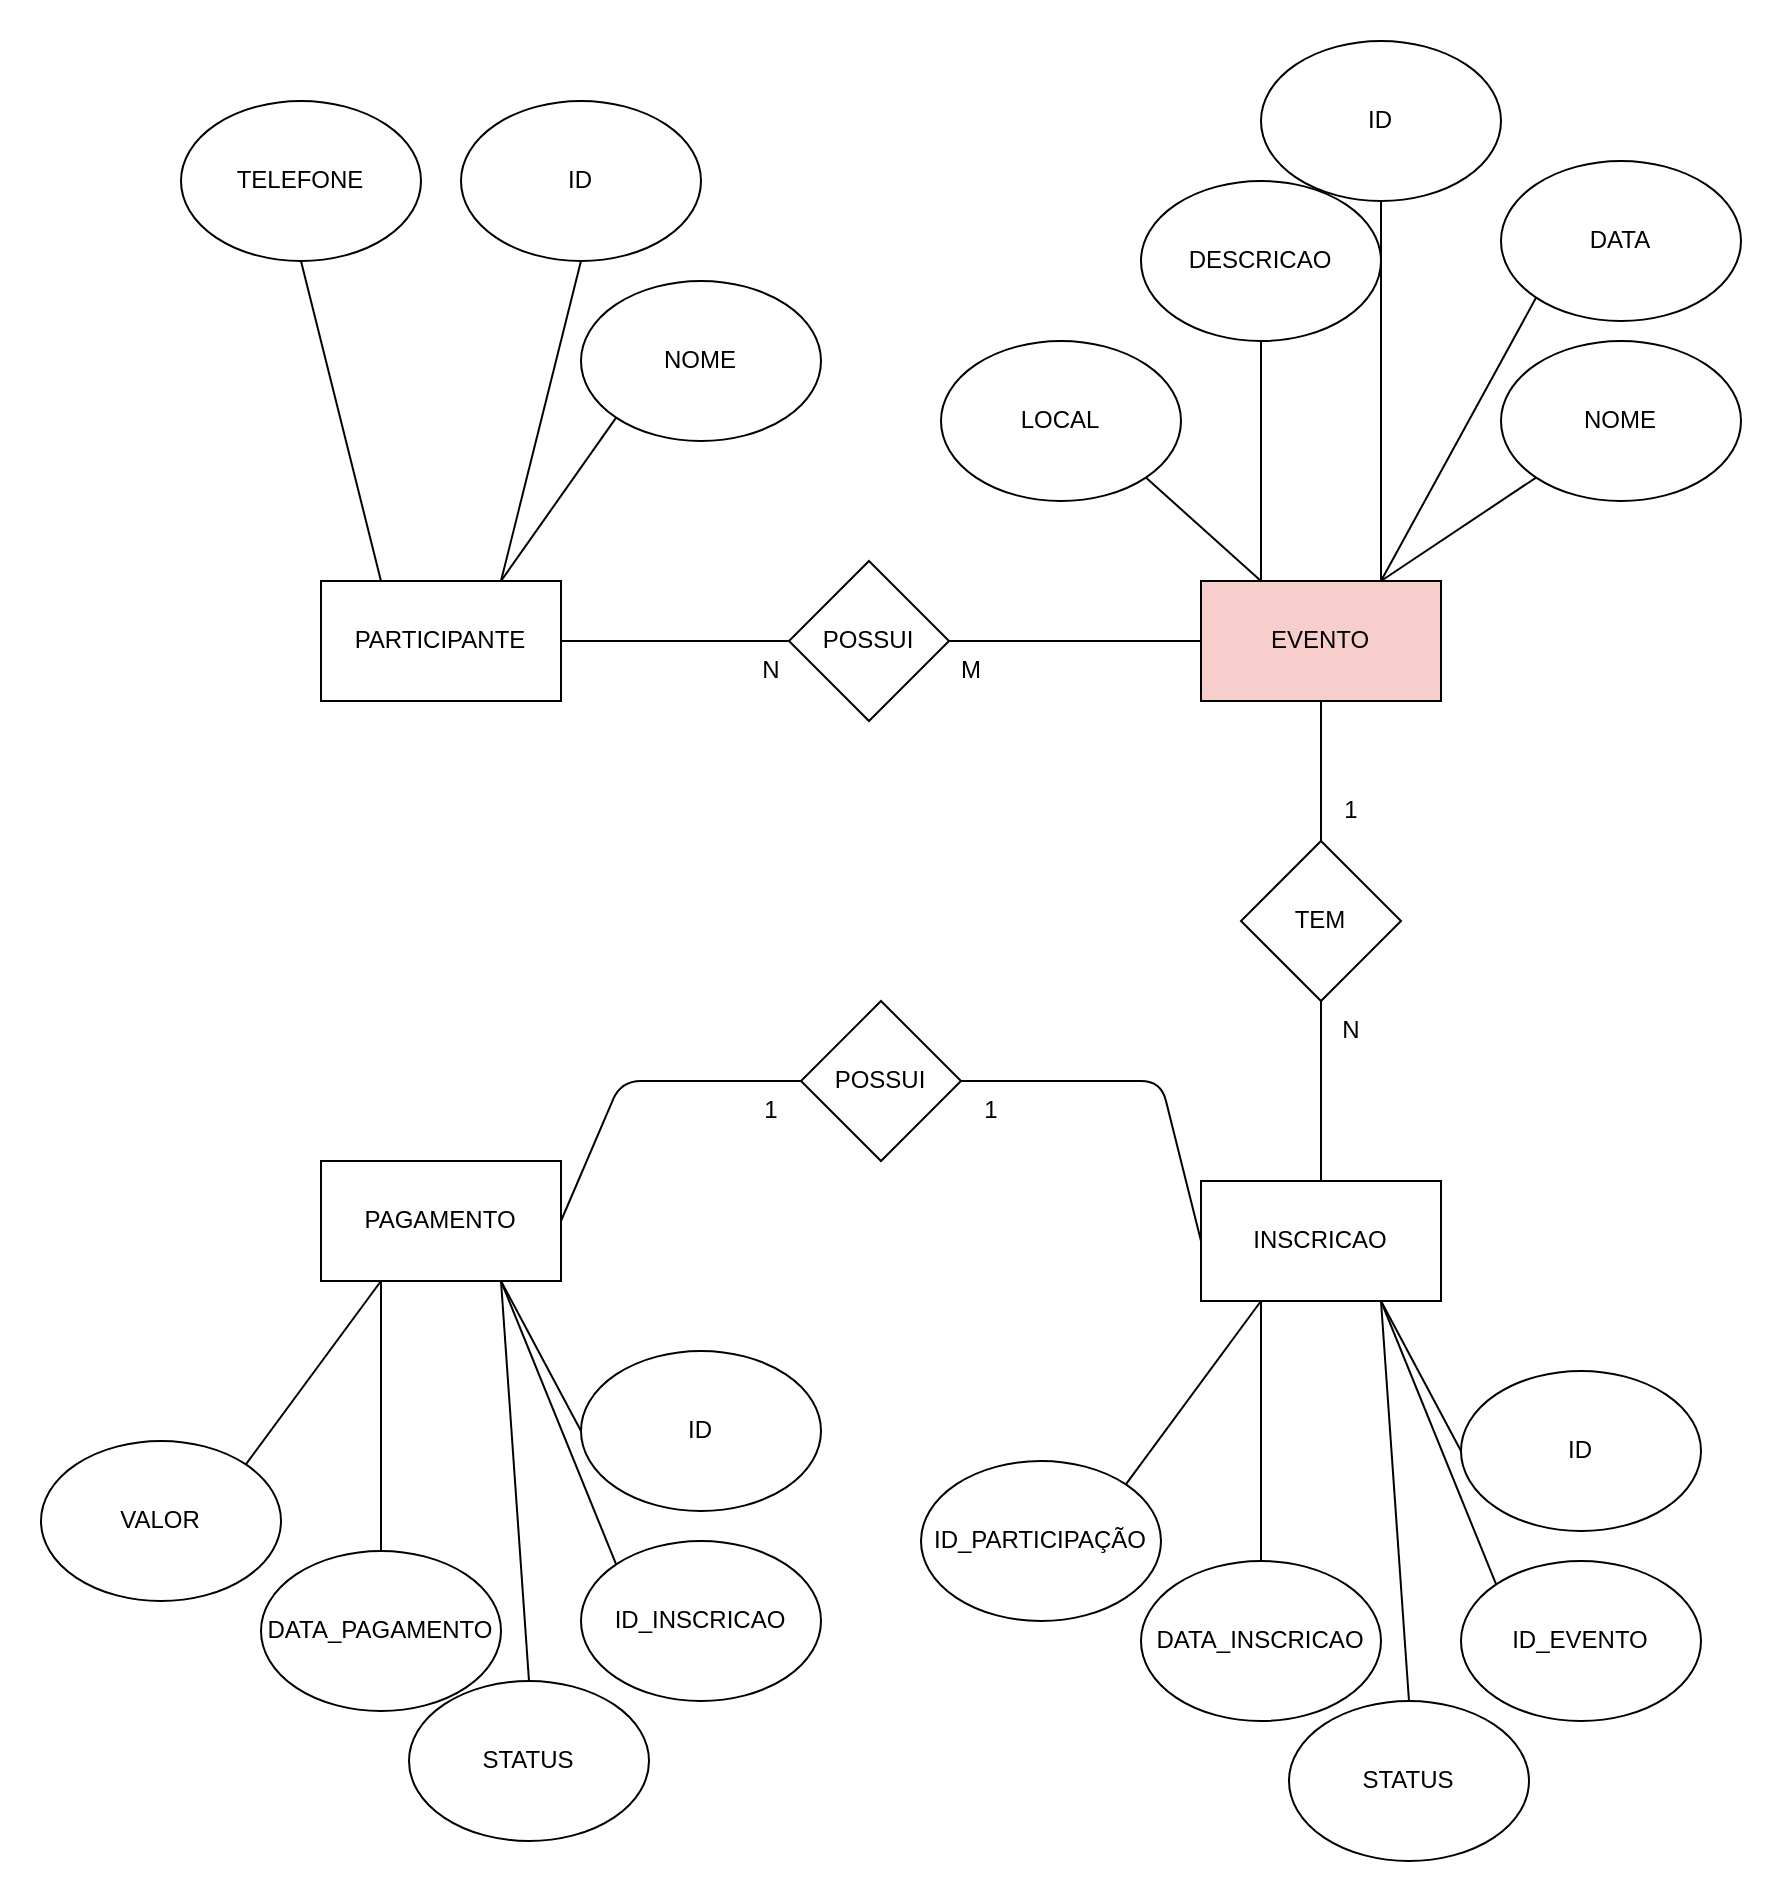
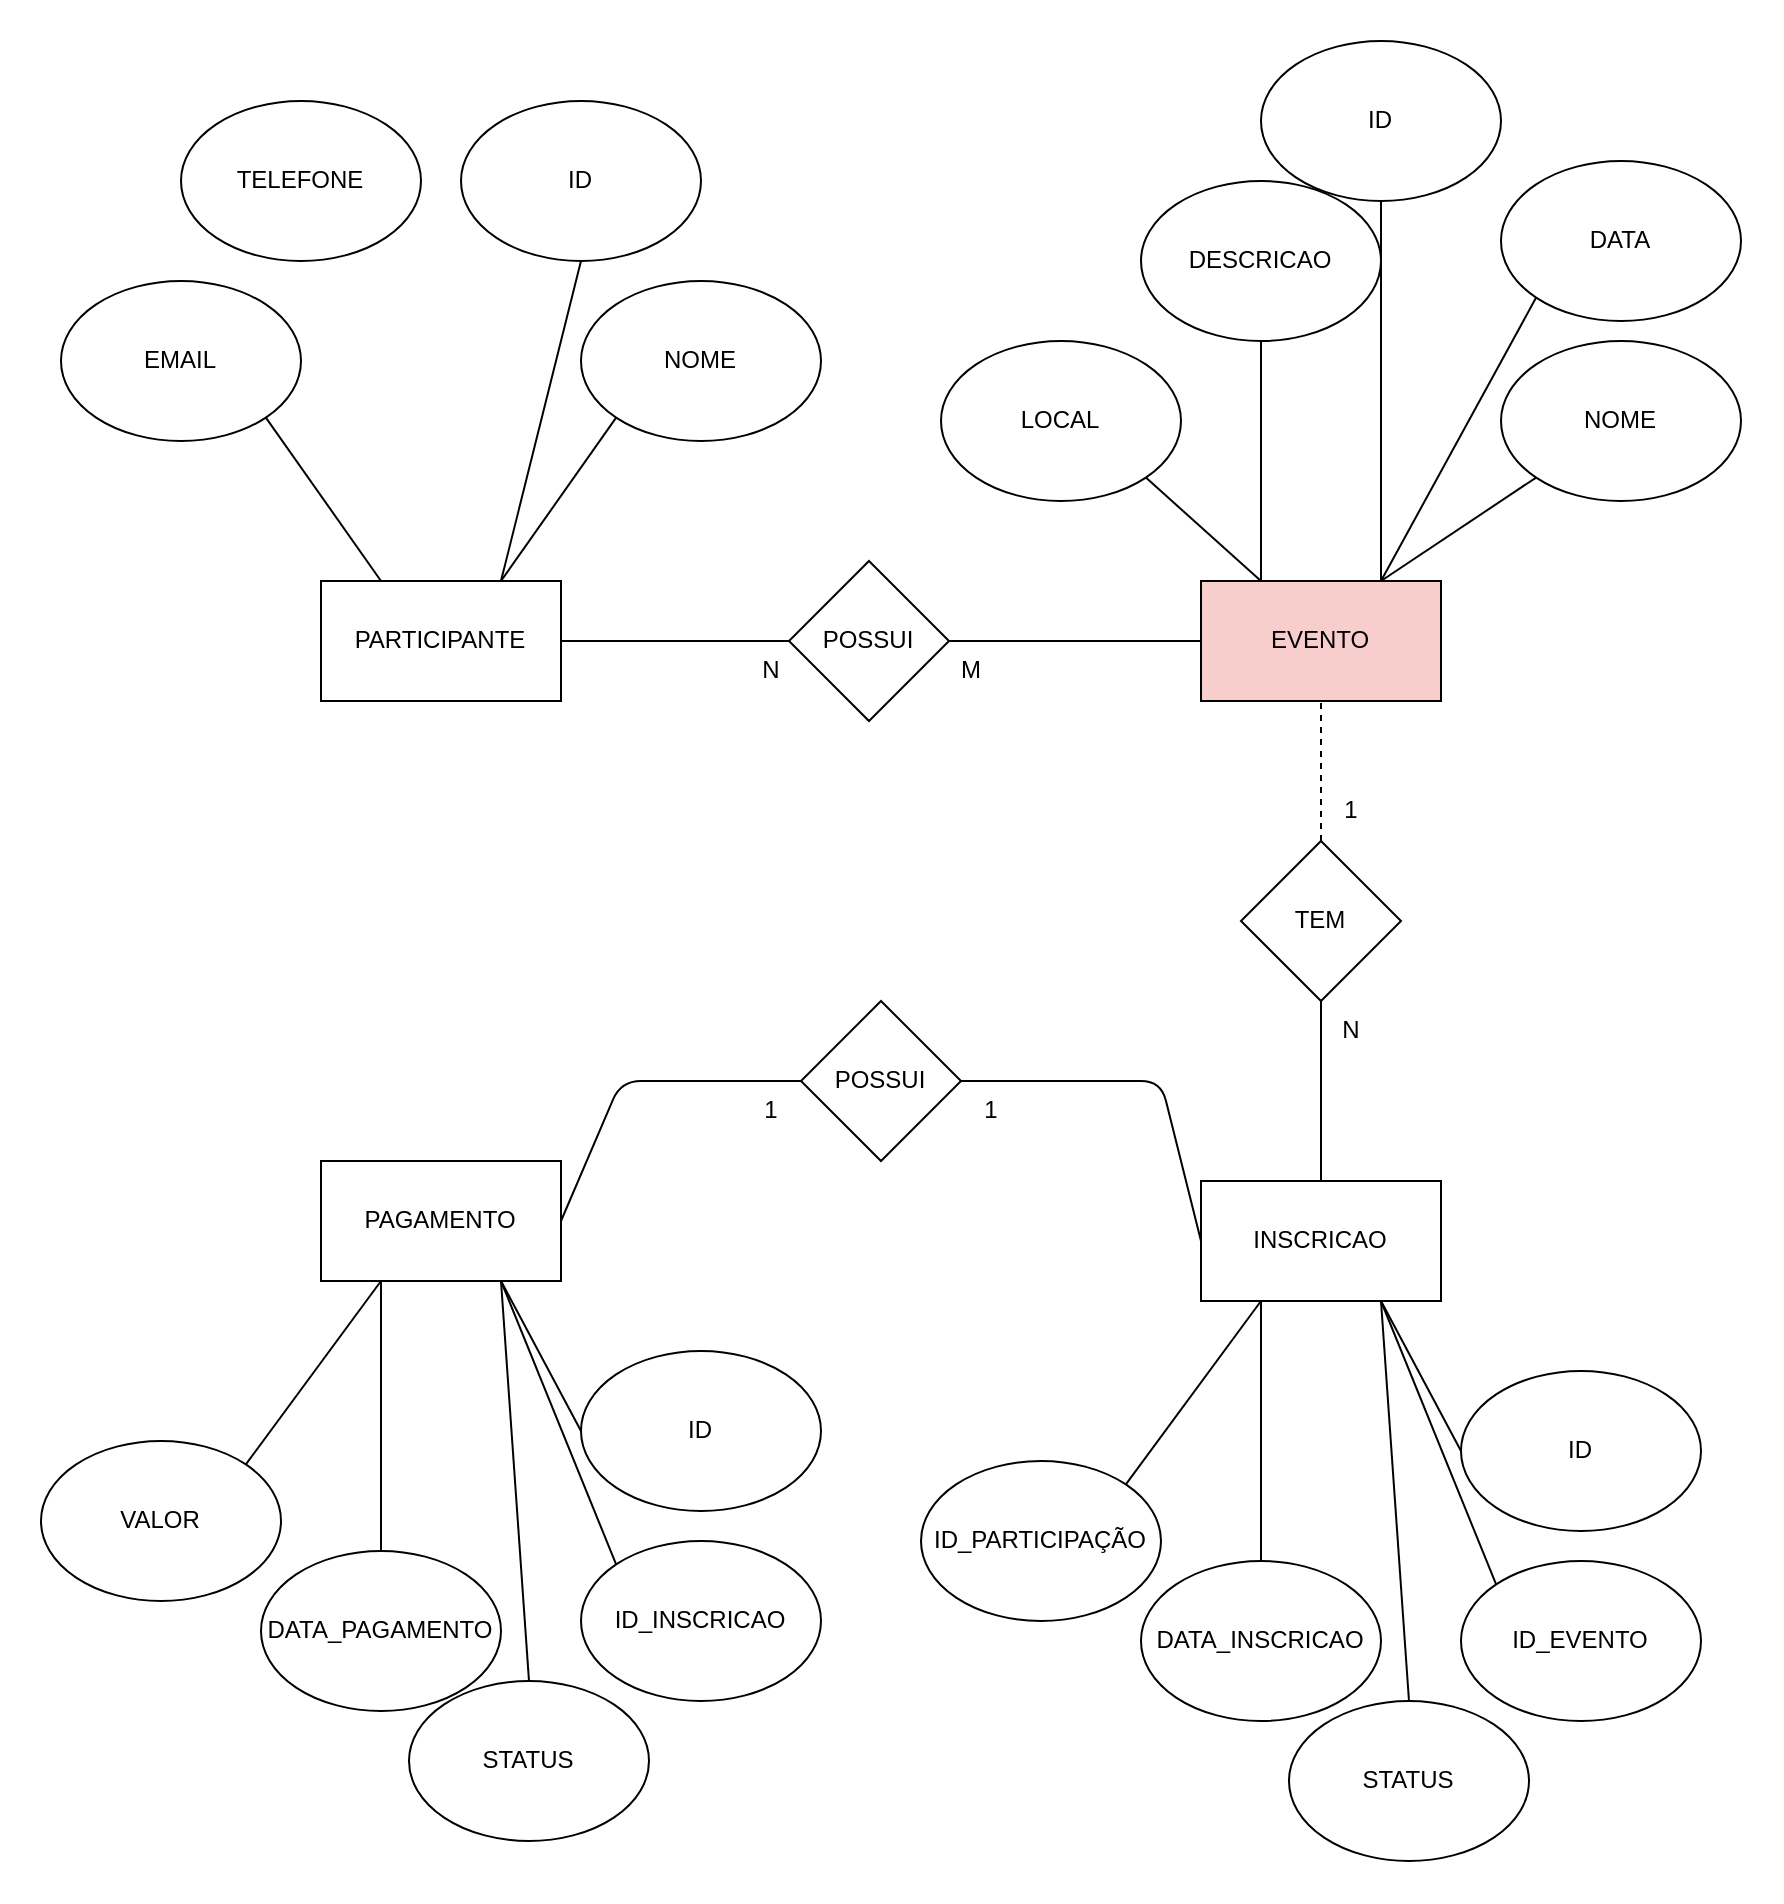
none -> (181, 361)
(340, 418) -> none
none -> (321, 496)
(1321, 769) -> (1321, 769)
